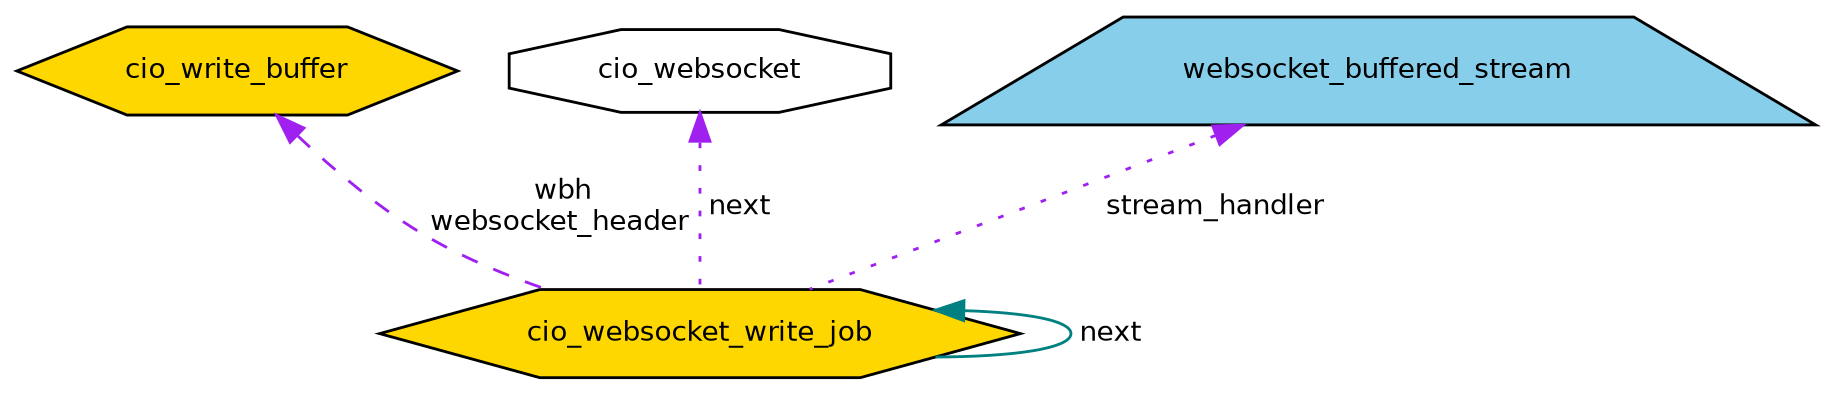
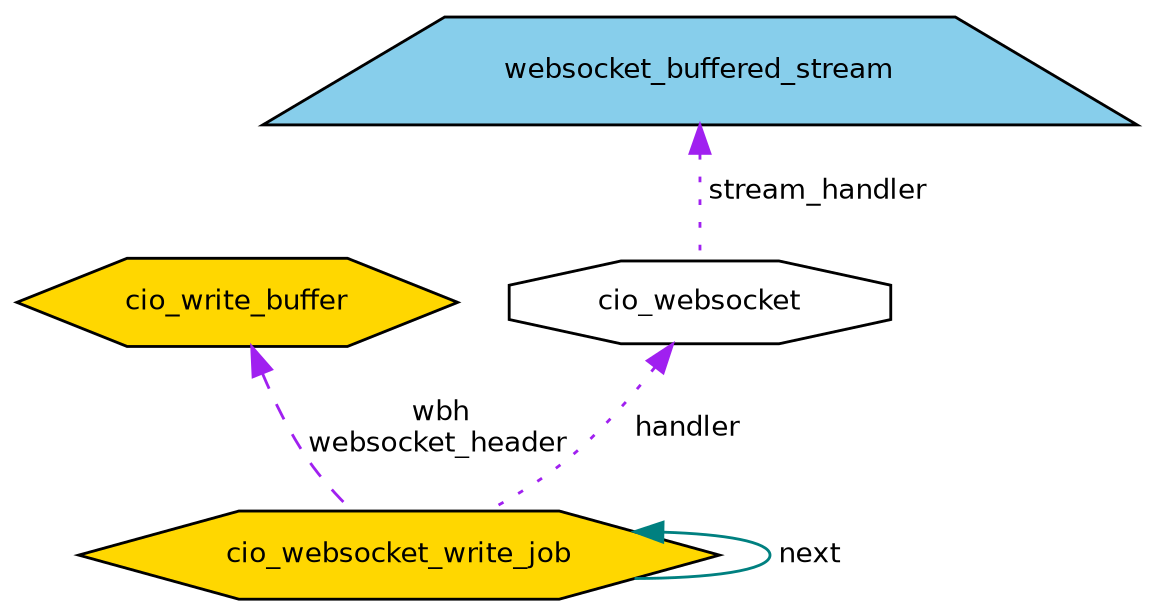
(735, 207) -> (683, 429)
(1013, 212) -> (700, 207)
